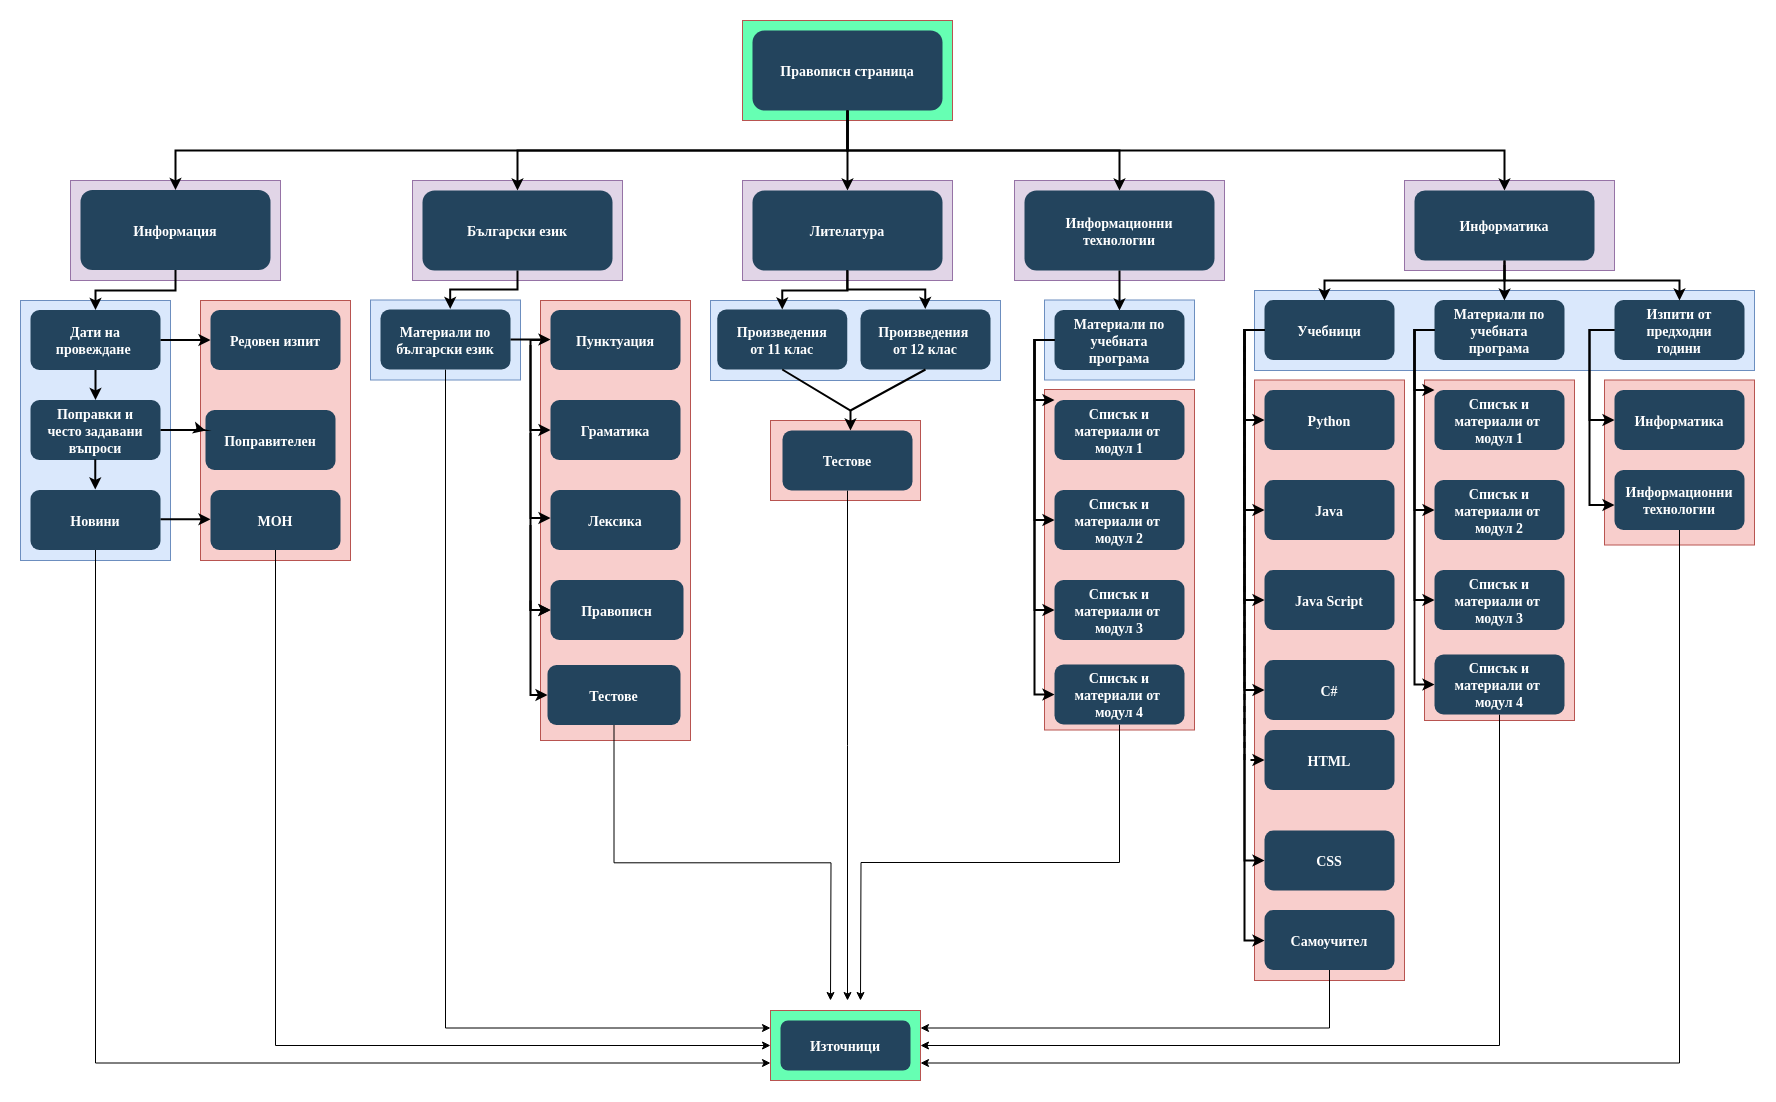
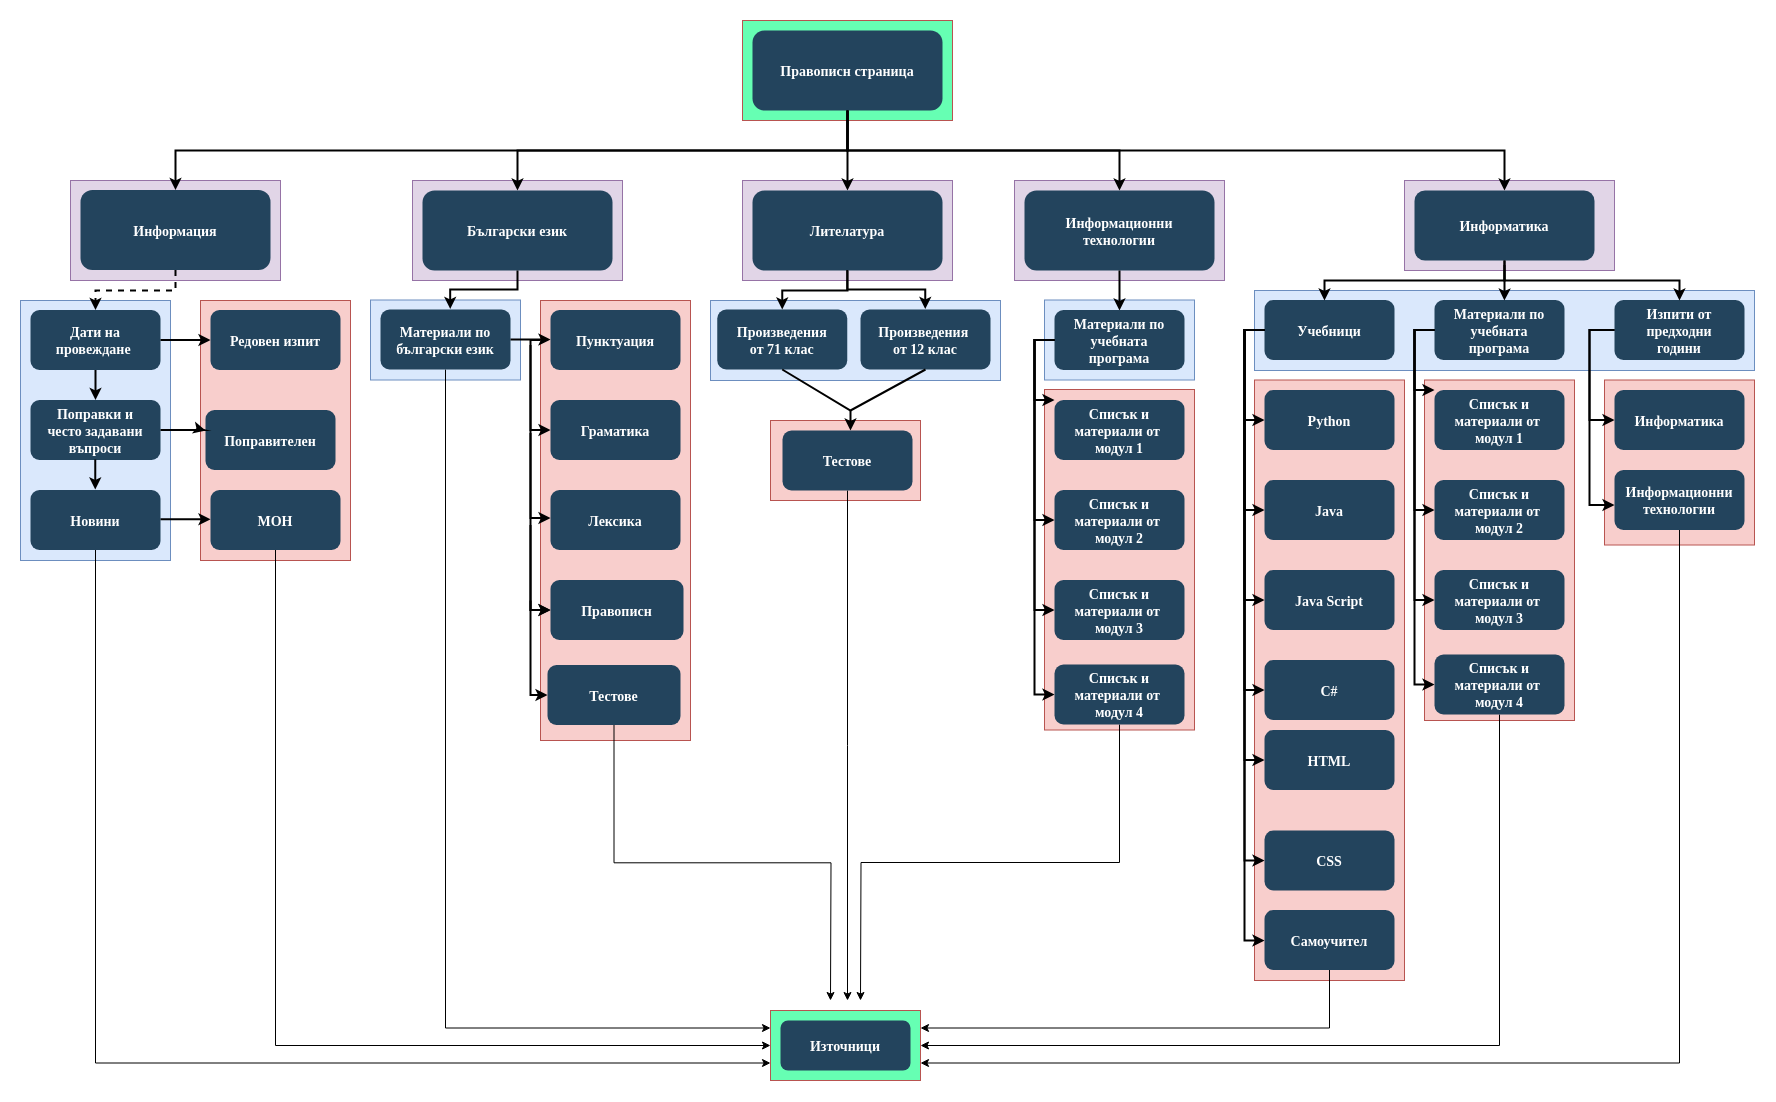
(140, 291) -> (140, 291)
(782, 332) -> (782, 332)
(1248, 760) -> (1248, 760)
